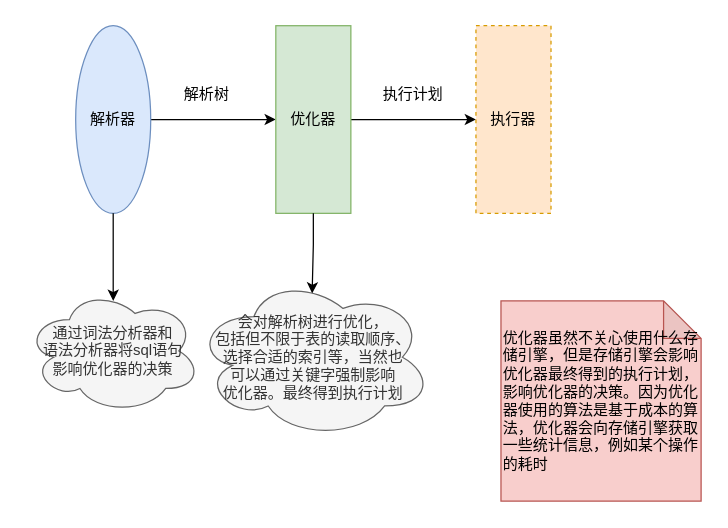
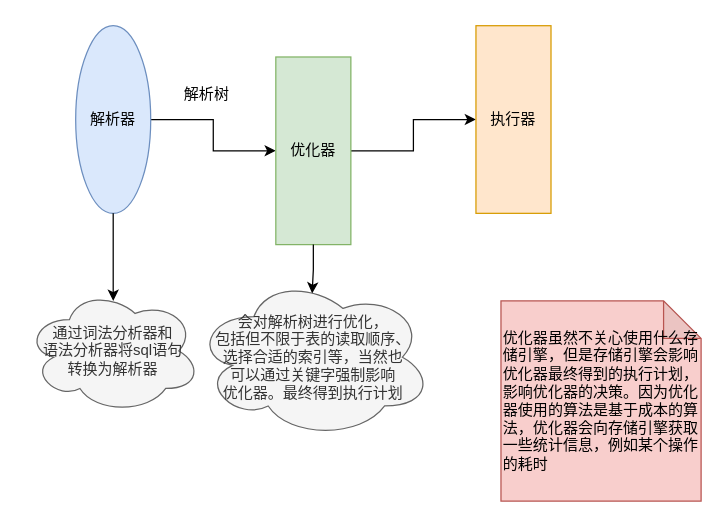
(413, 94) -> none
(313, 119) -> (313, 151)
(513, 119) -> (513, 119)
(113, 351) -> (113, 351)
